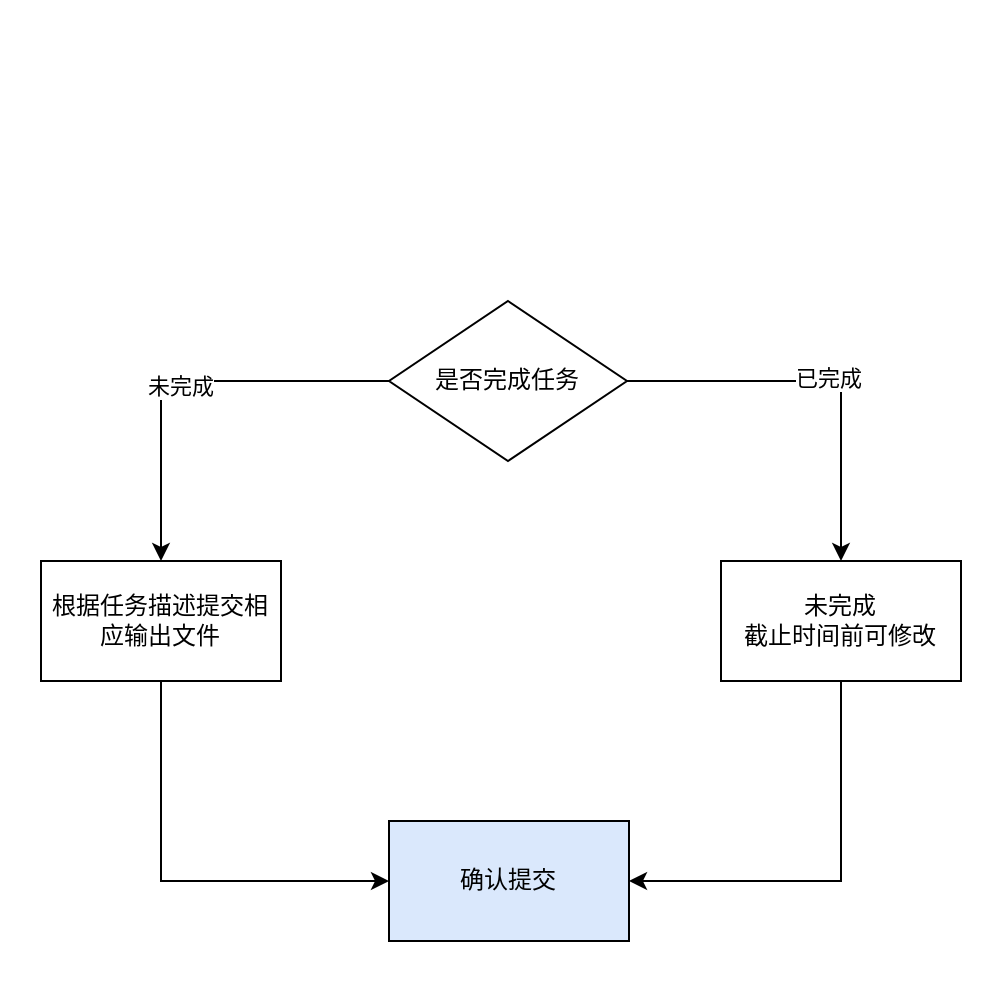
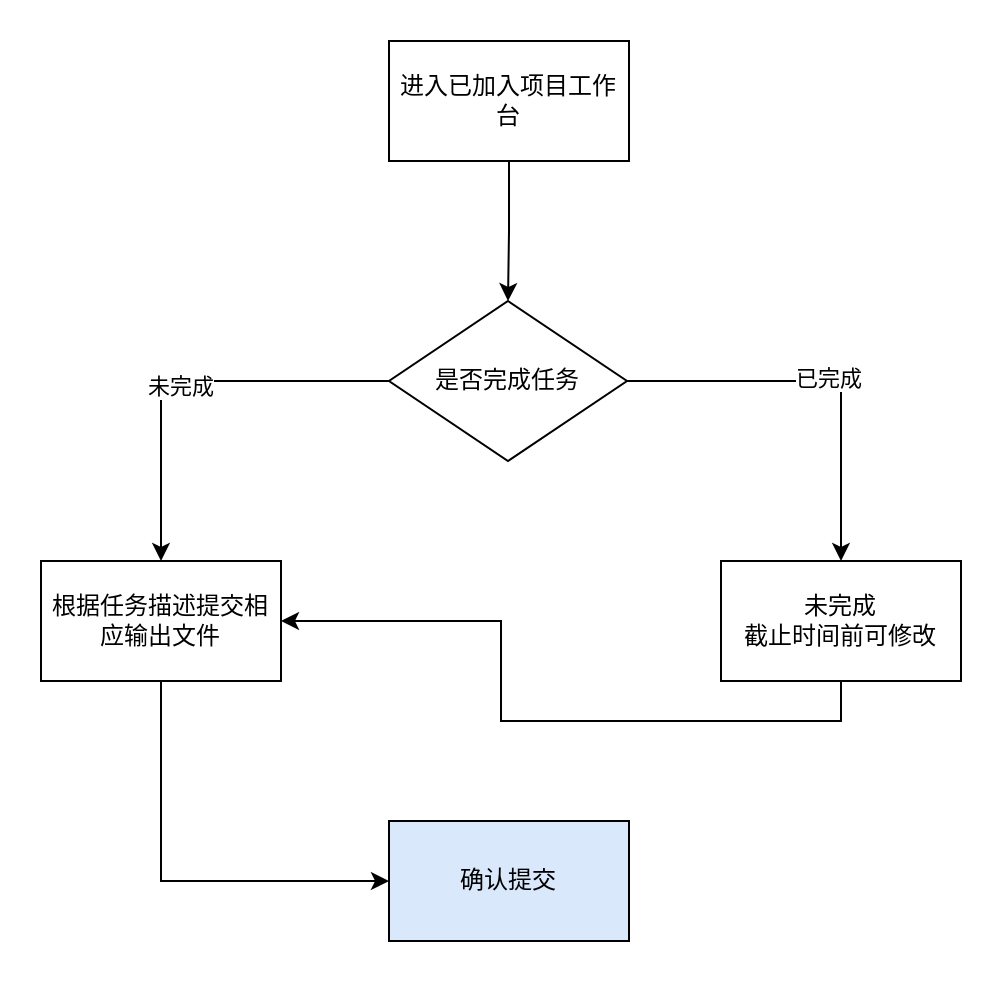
none -> (509, 101)
none -> (509, 224)
(823, 881) -> (519, 721)
